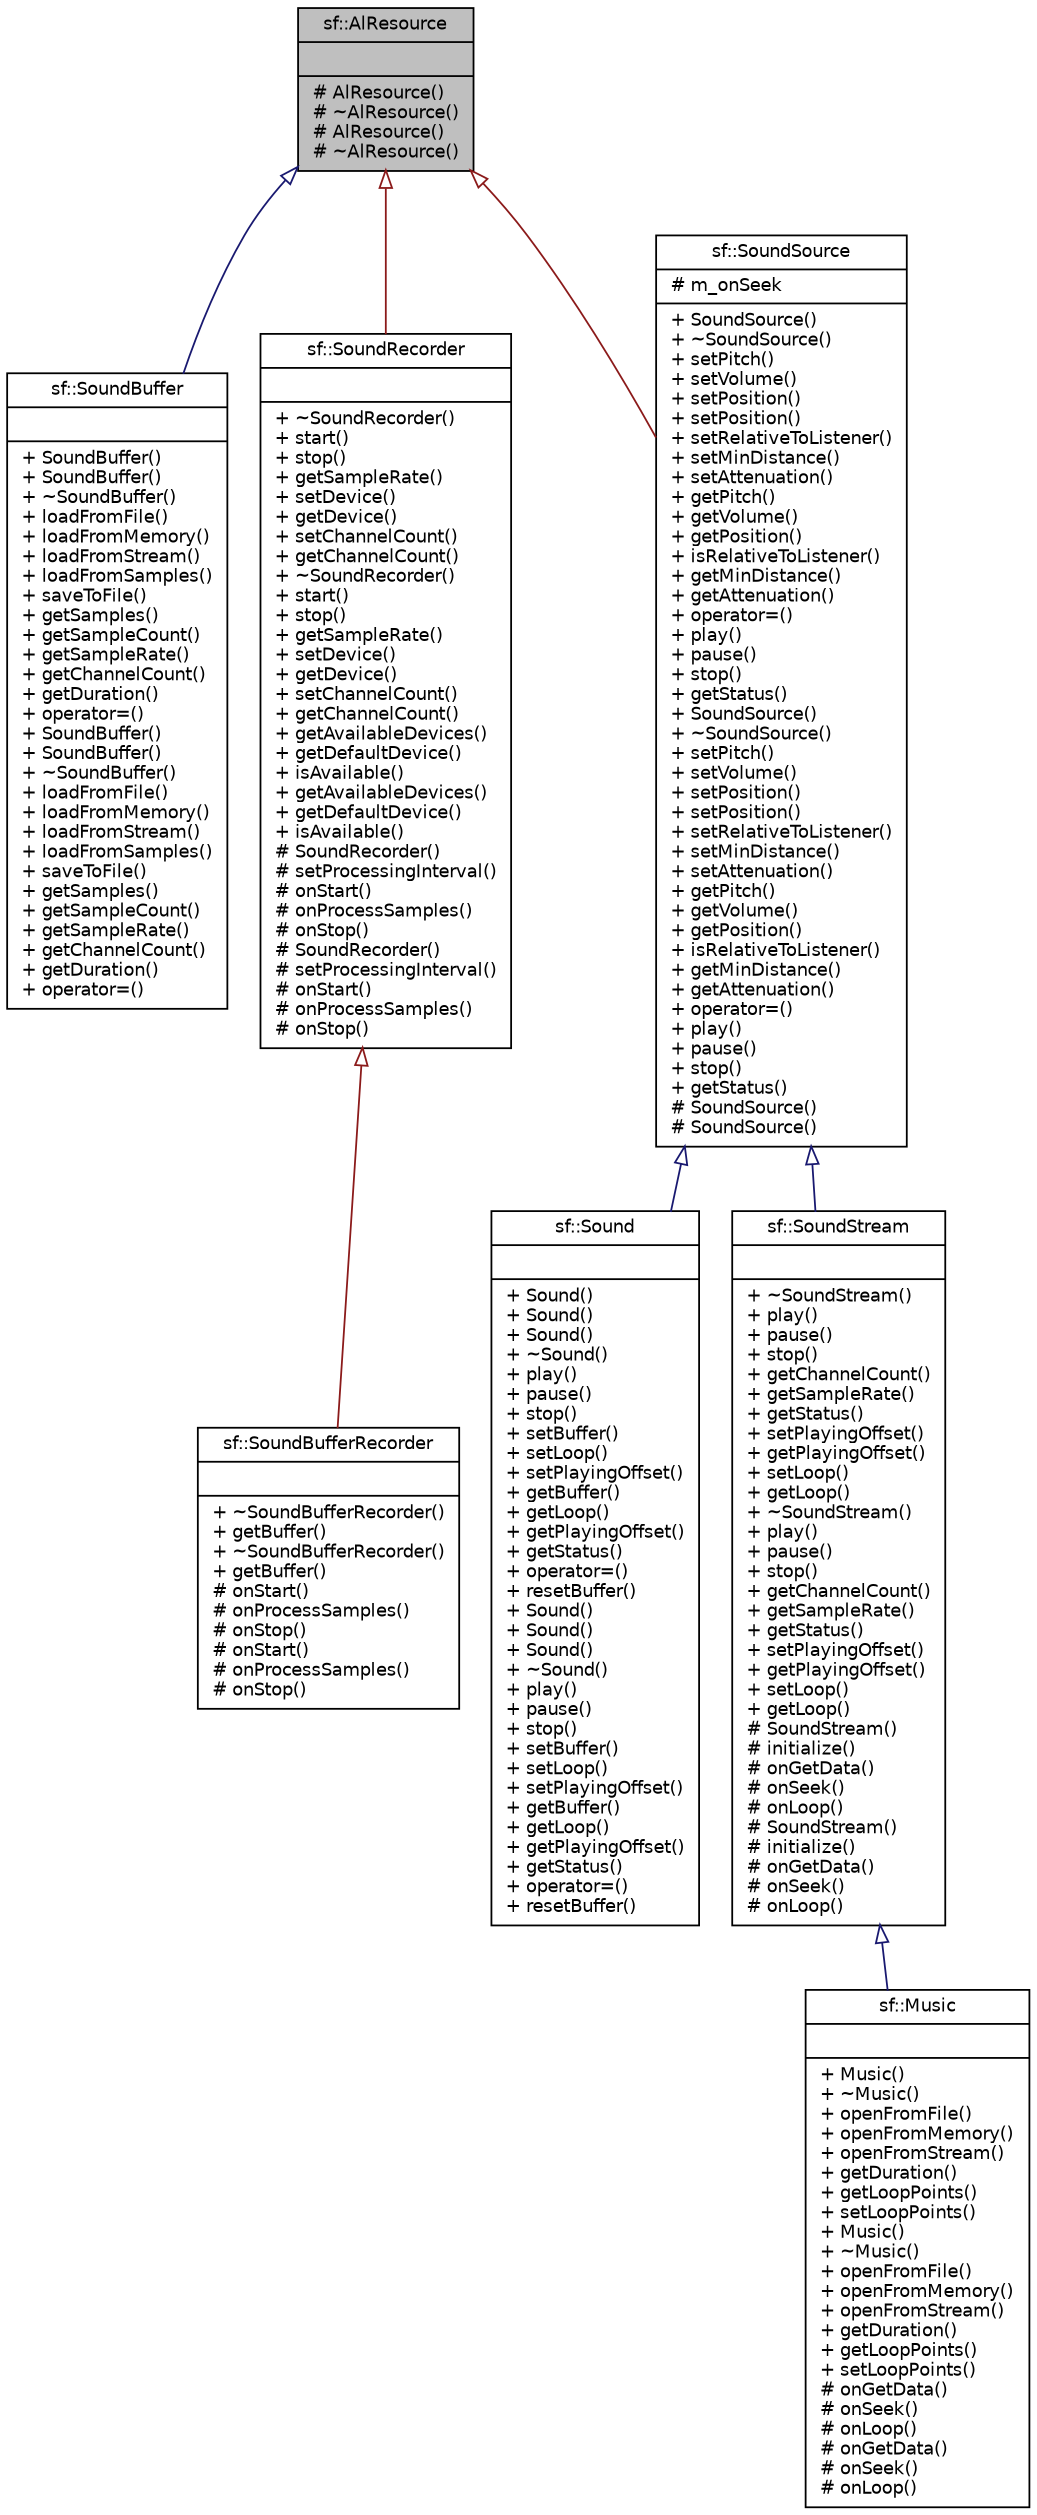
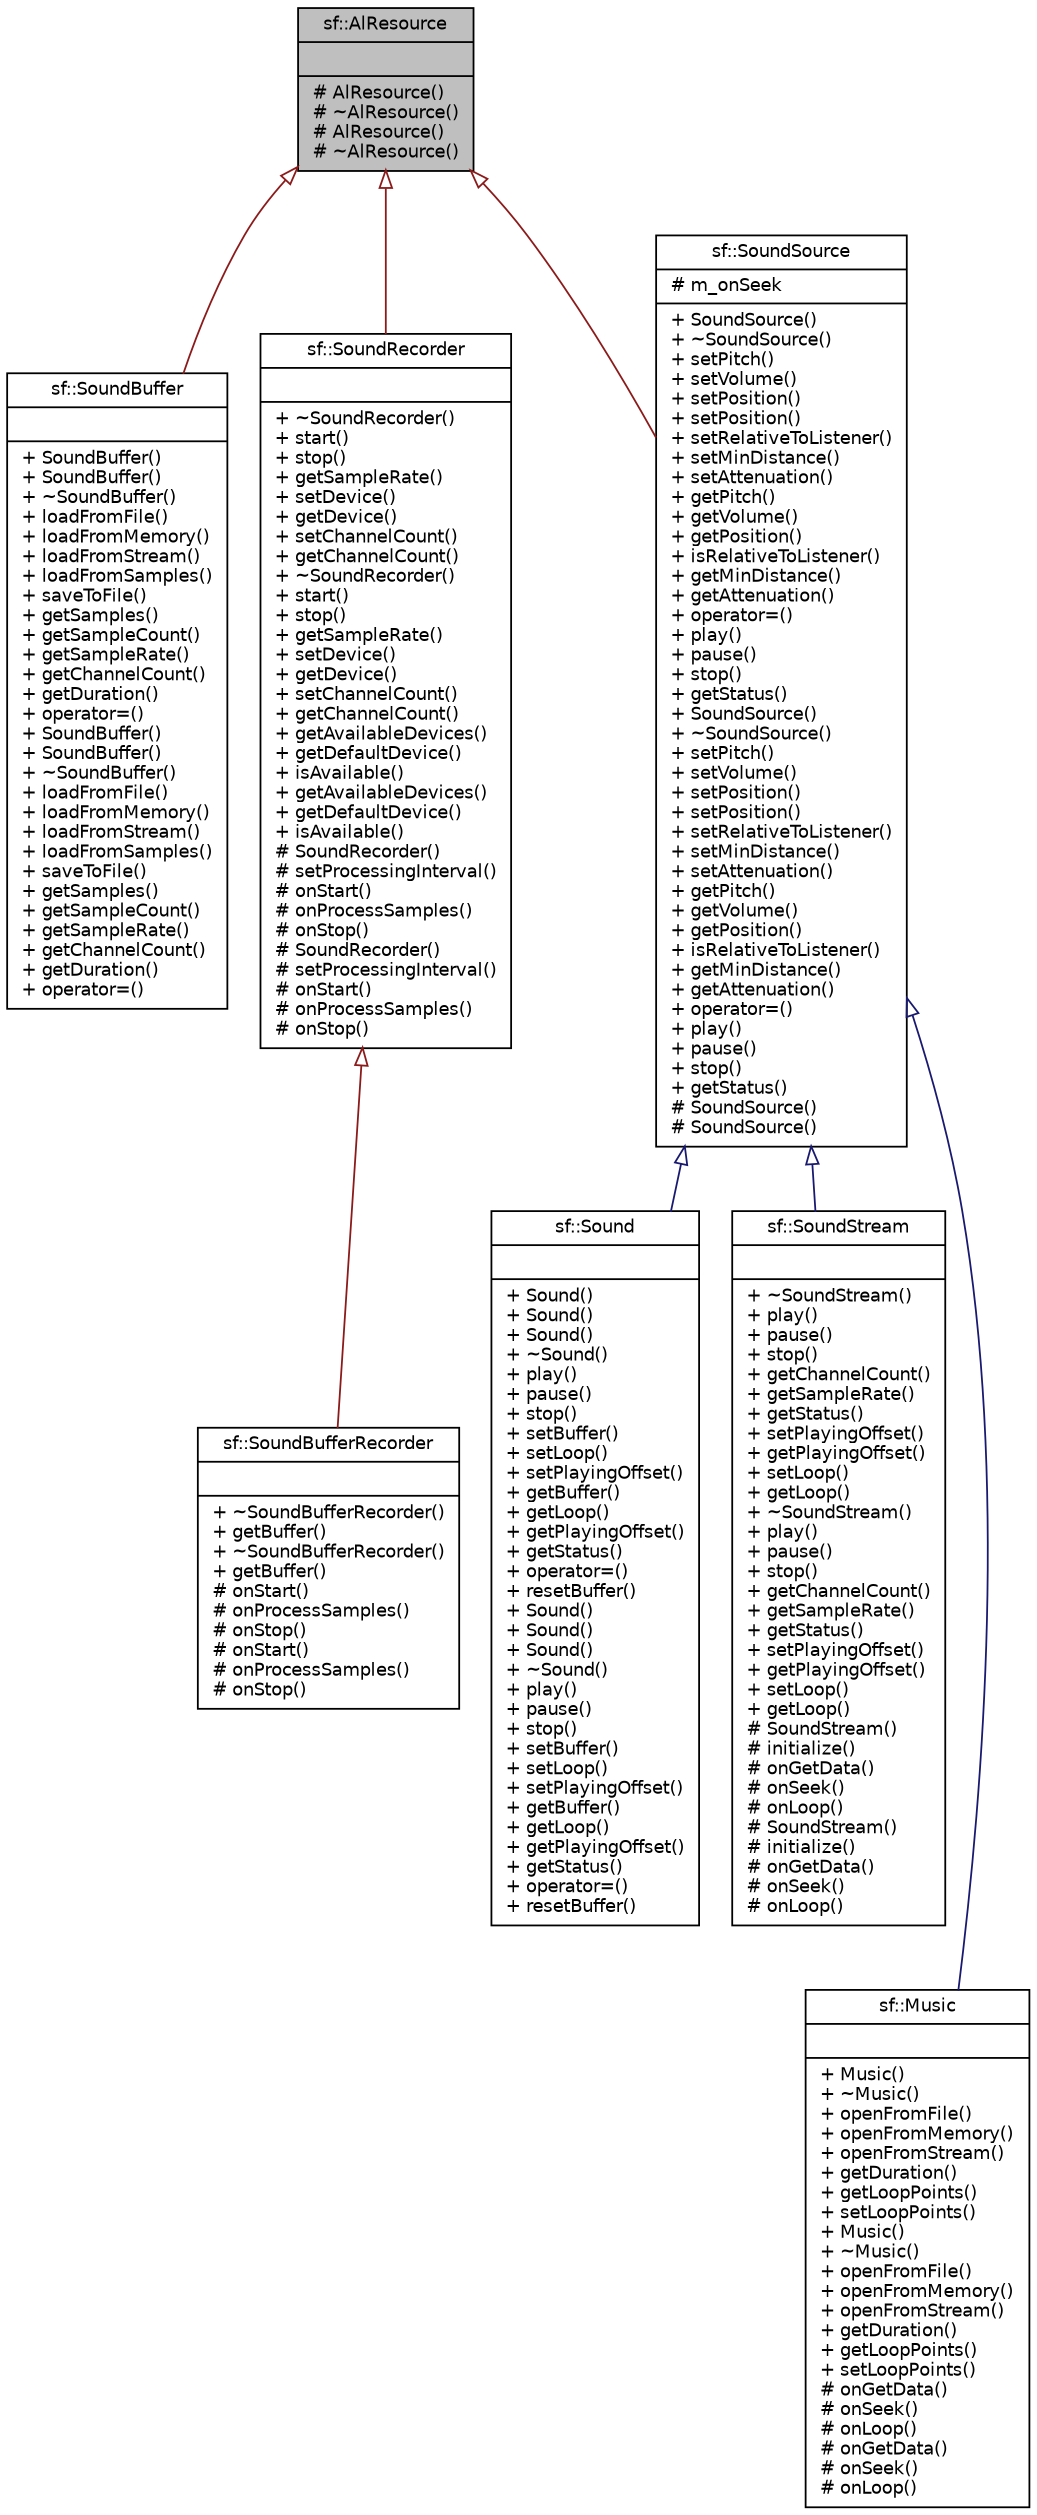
(225, 272) -> (225, 272)
(885, 1967) -> (987, 1500)
